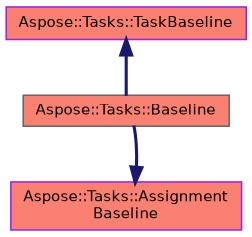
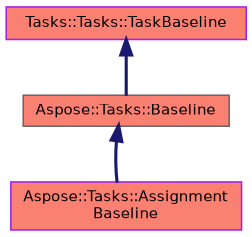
(126, 23) -> (126, 23)
(136, 146) -> (116, 162)
